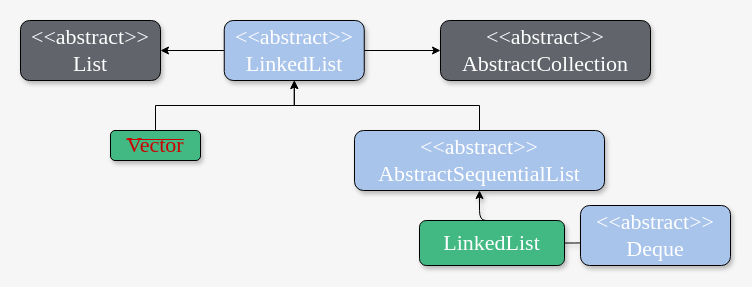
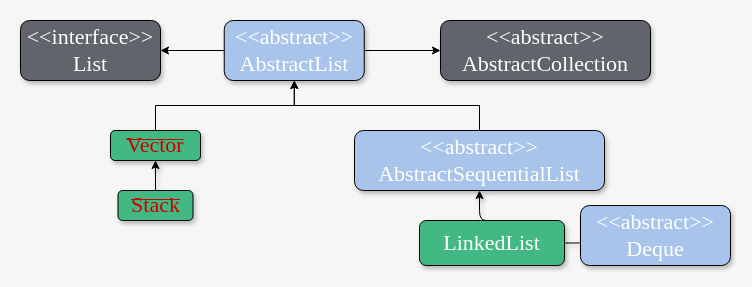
(91, 51) -> (91, 51)
(295, 51) -> (295, 51)
none -> (156, 179)
none -> (156, 206)
